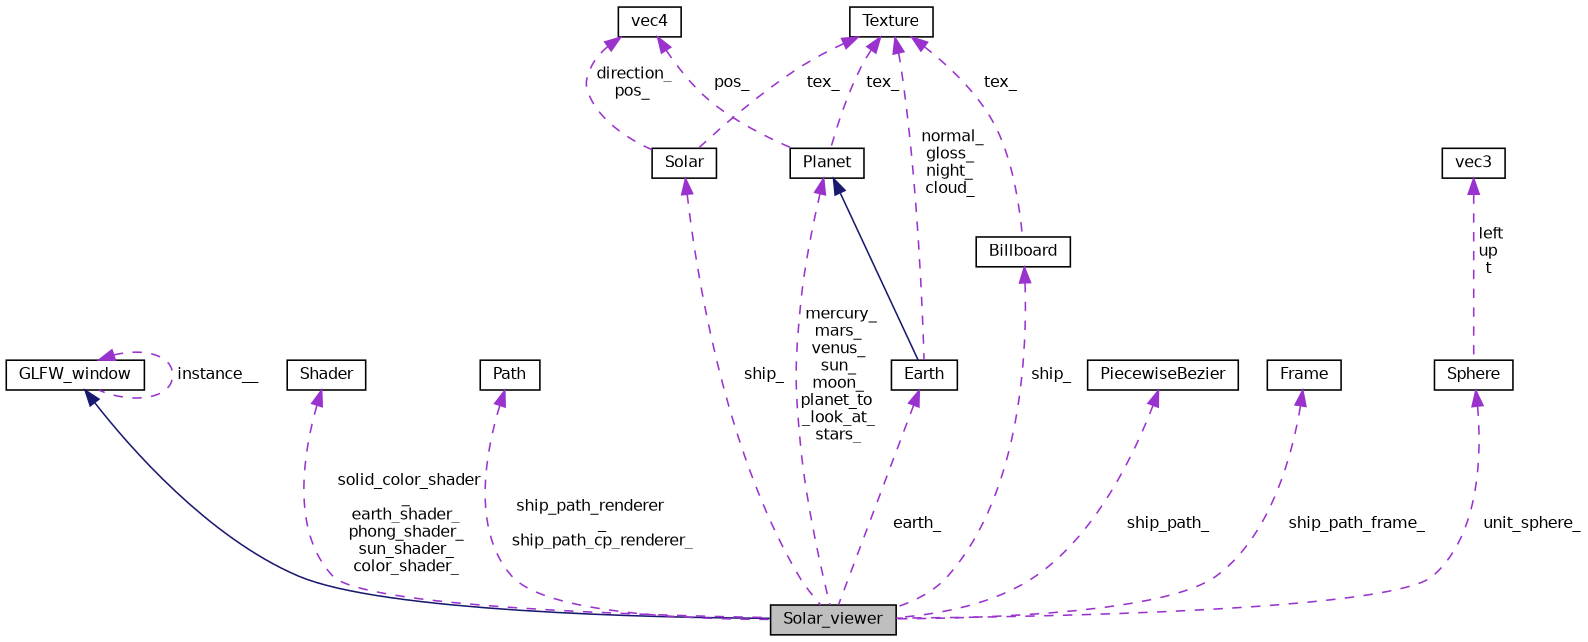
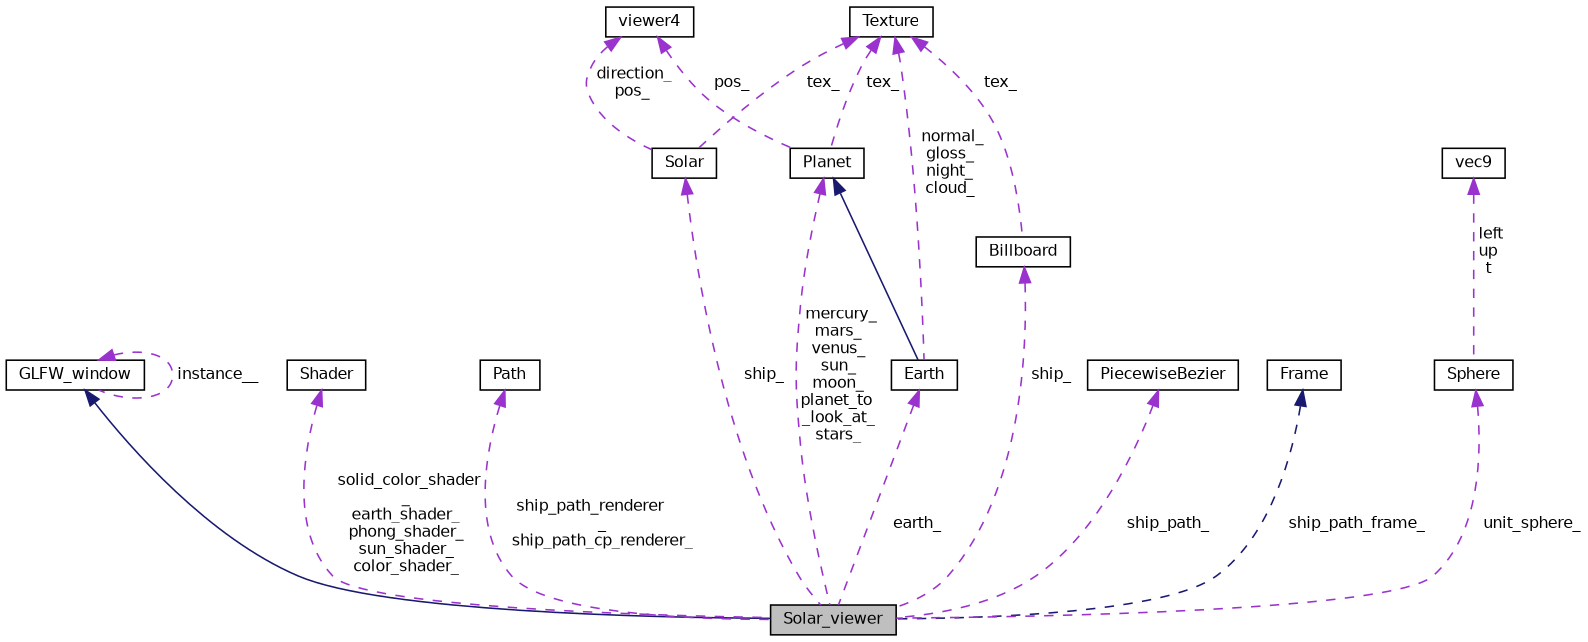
(650, 22) -> (650, 22)
(1474, 163) -> (1474, 163)
(1155, 599) -> (1155, 599)
